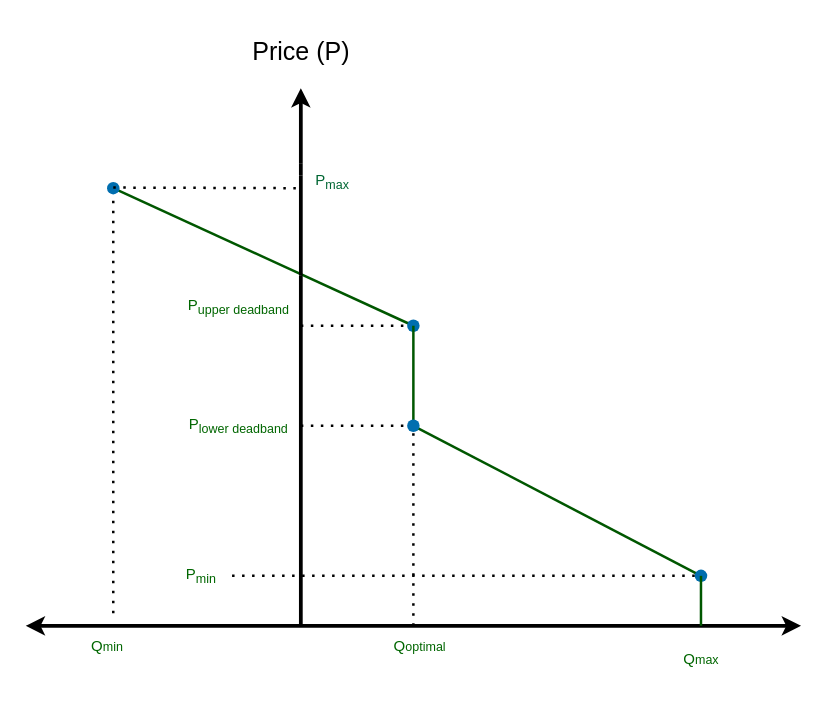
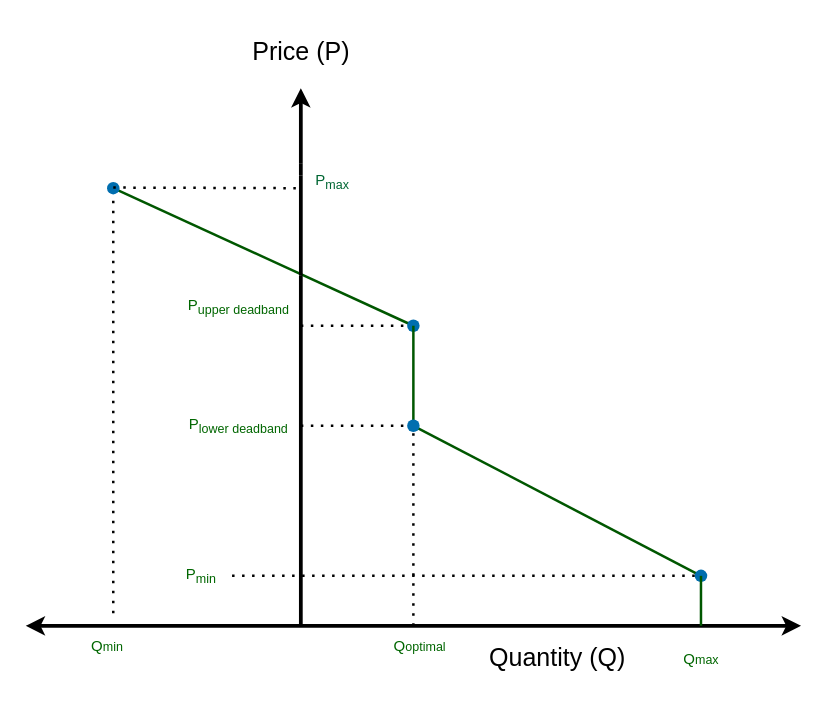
none -> (557, 657)
